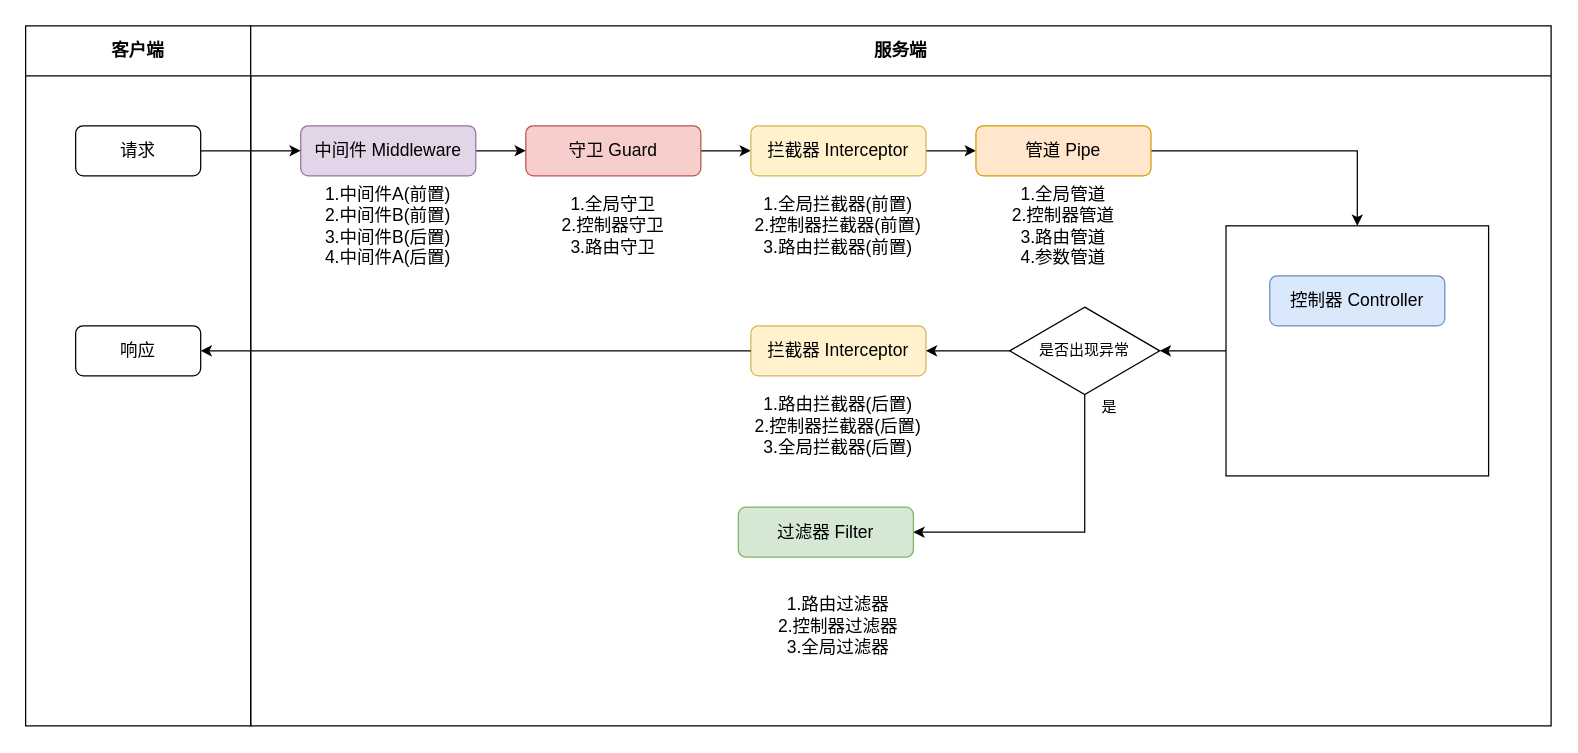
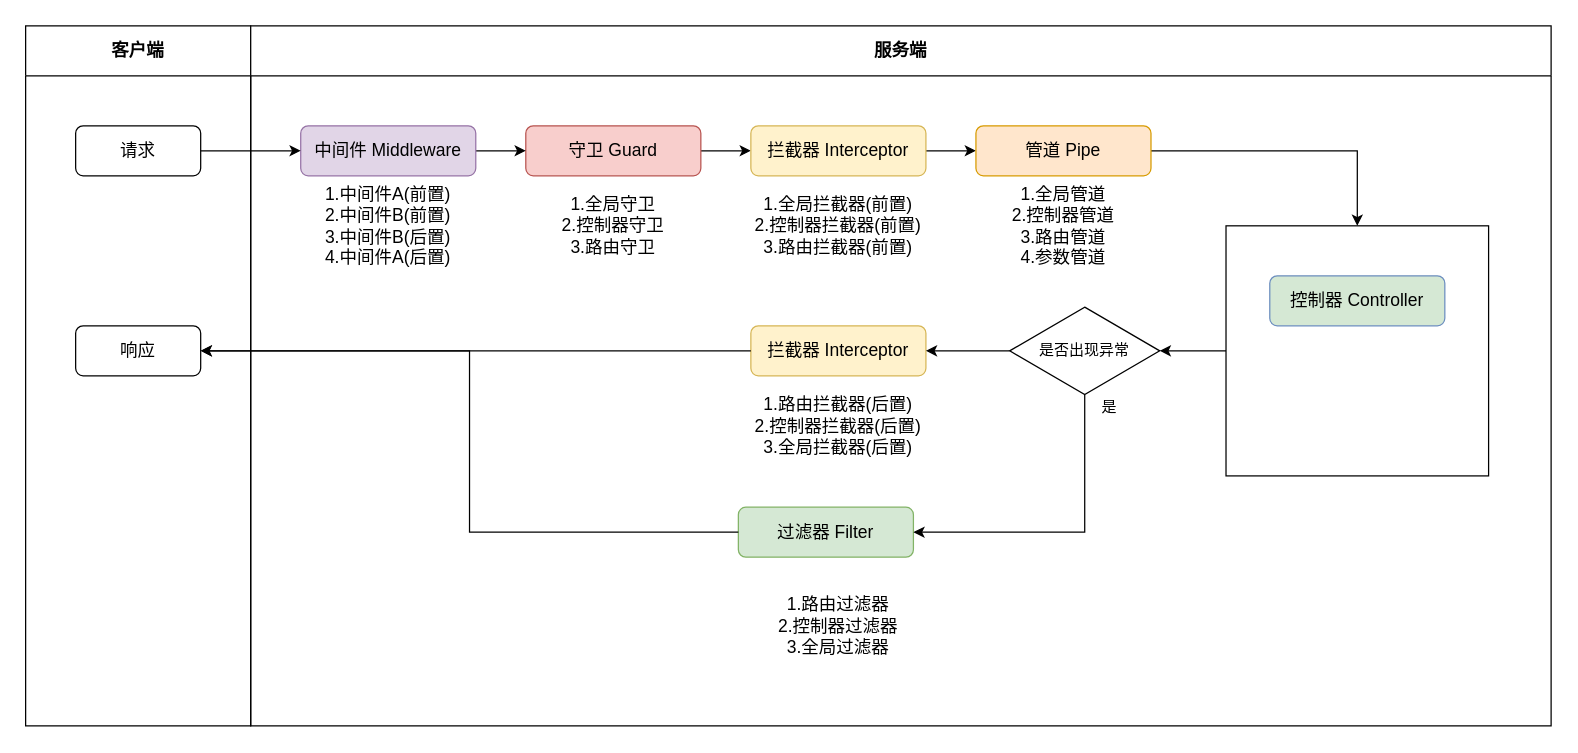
(1357, 301) -> (1357, 301)
none -> (513, 532)
